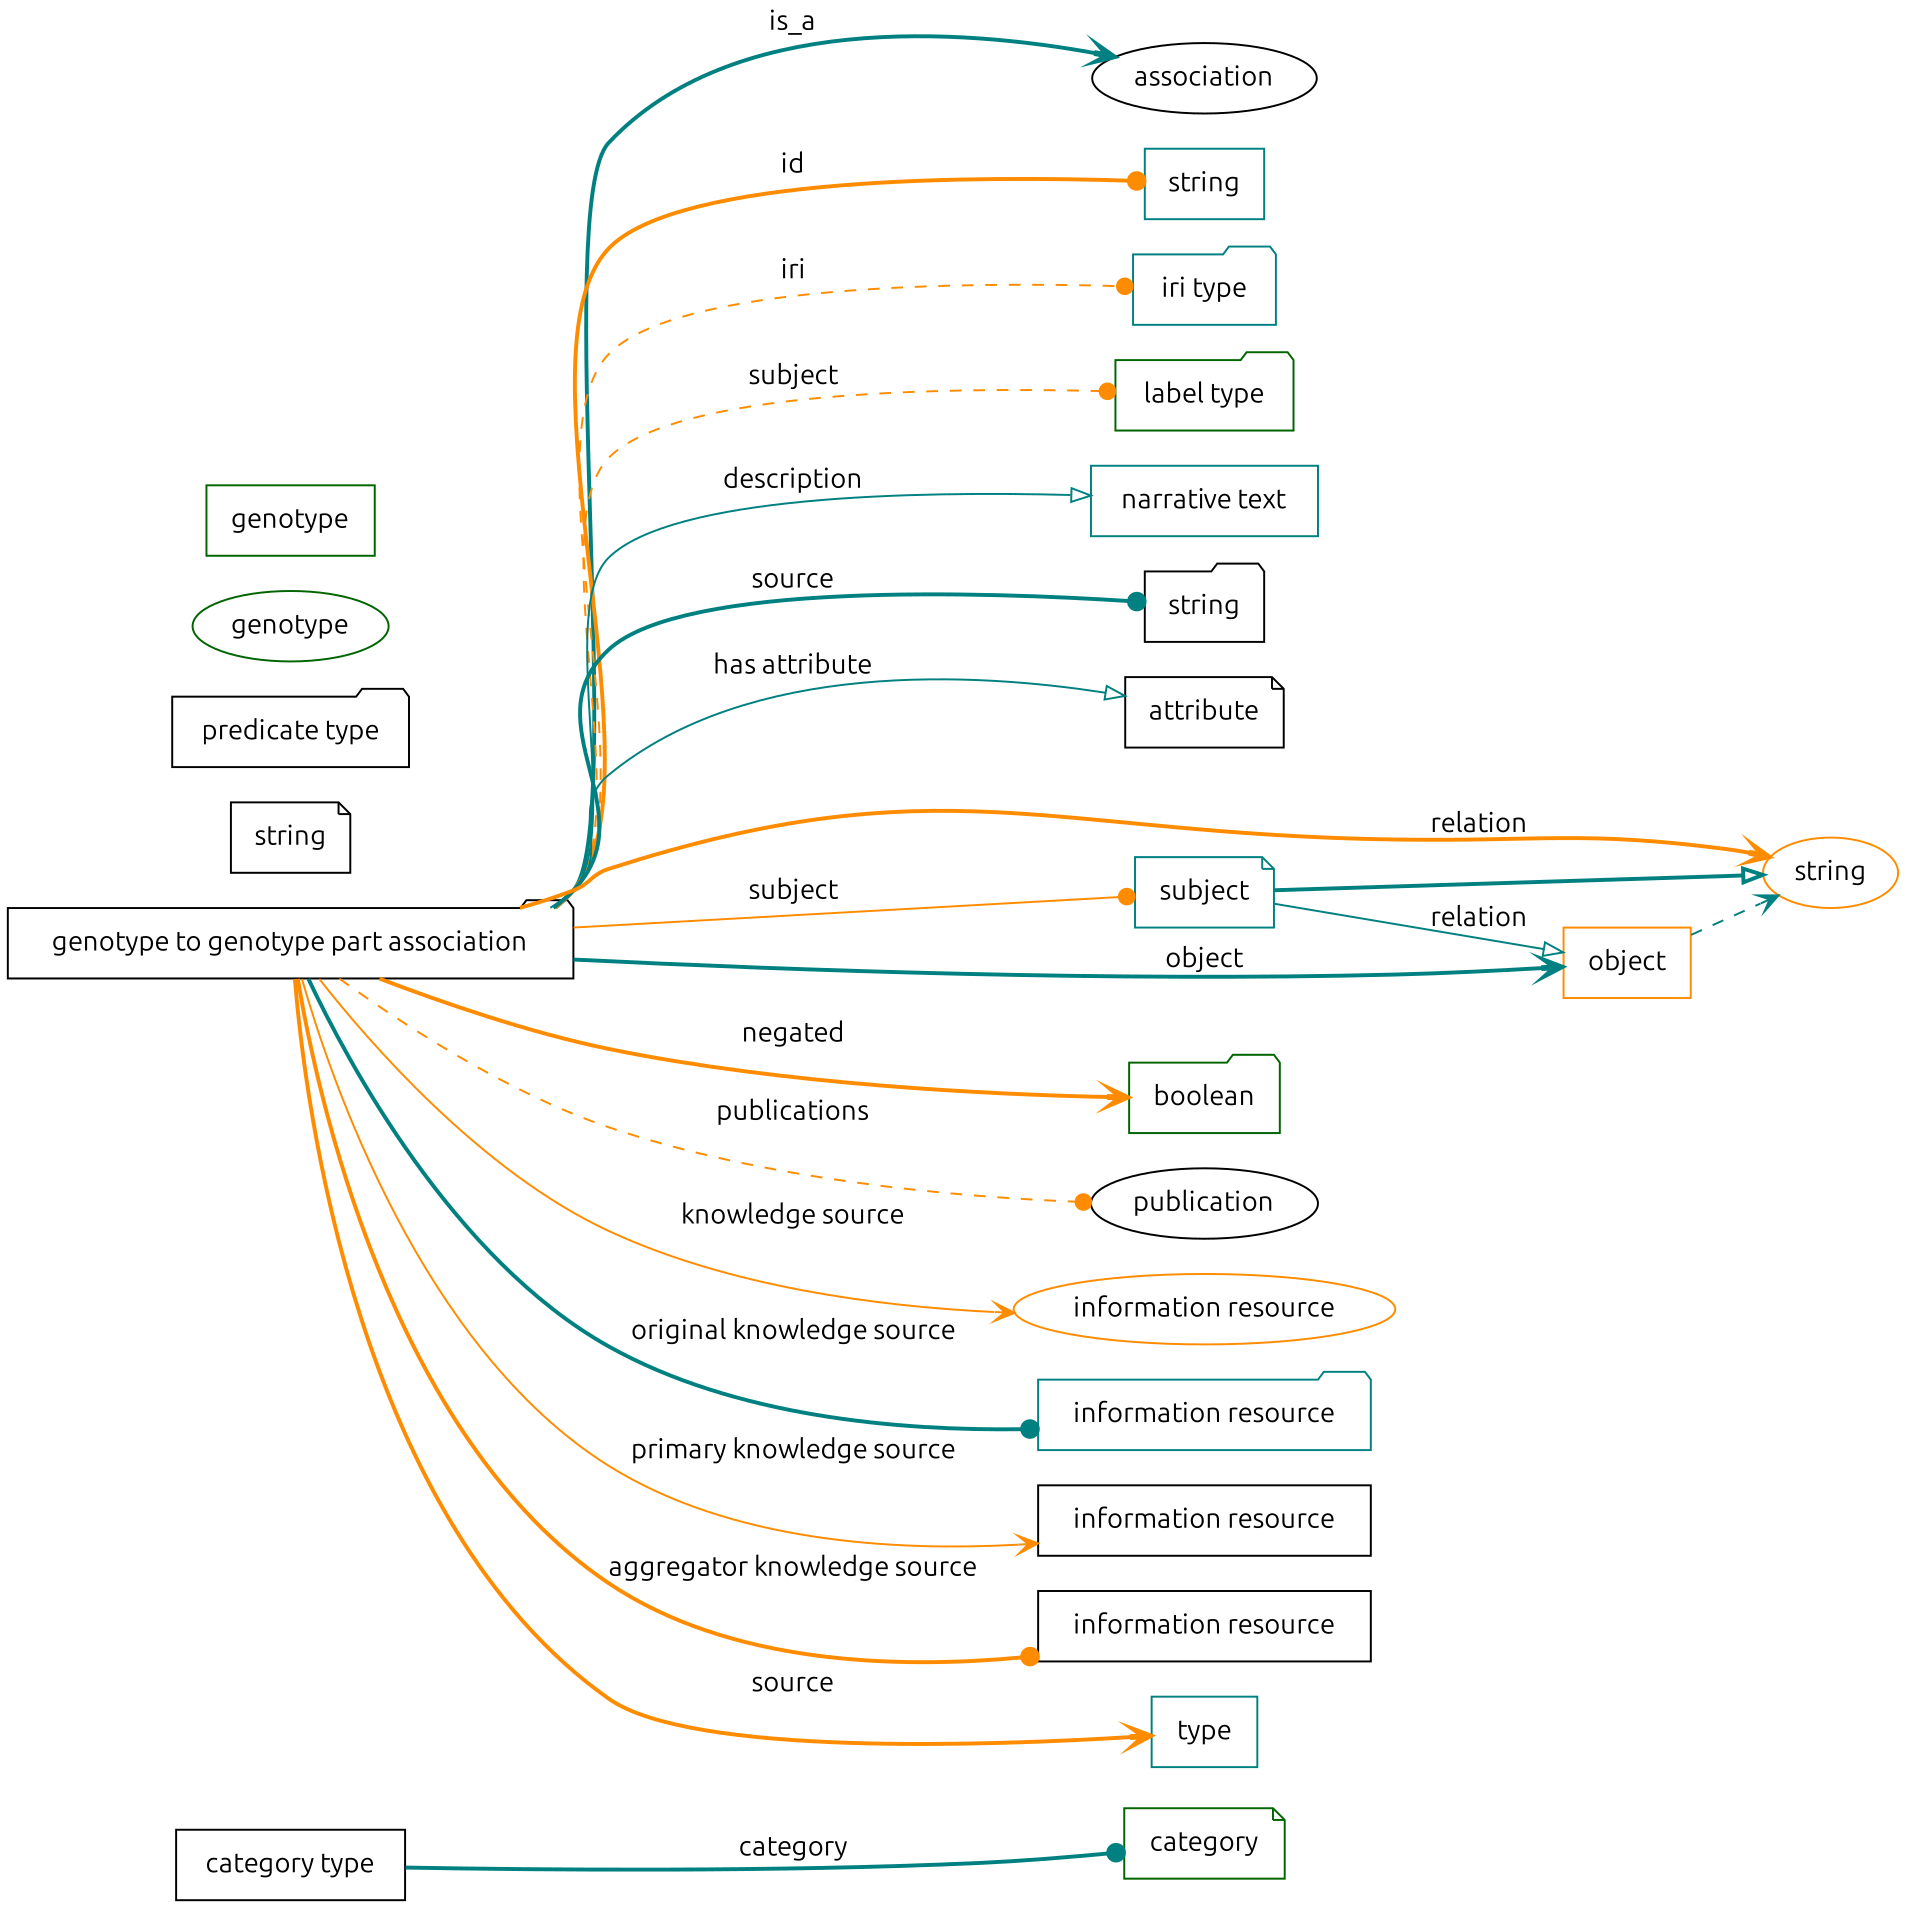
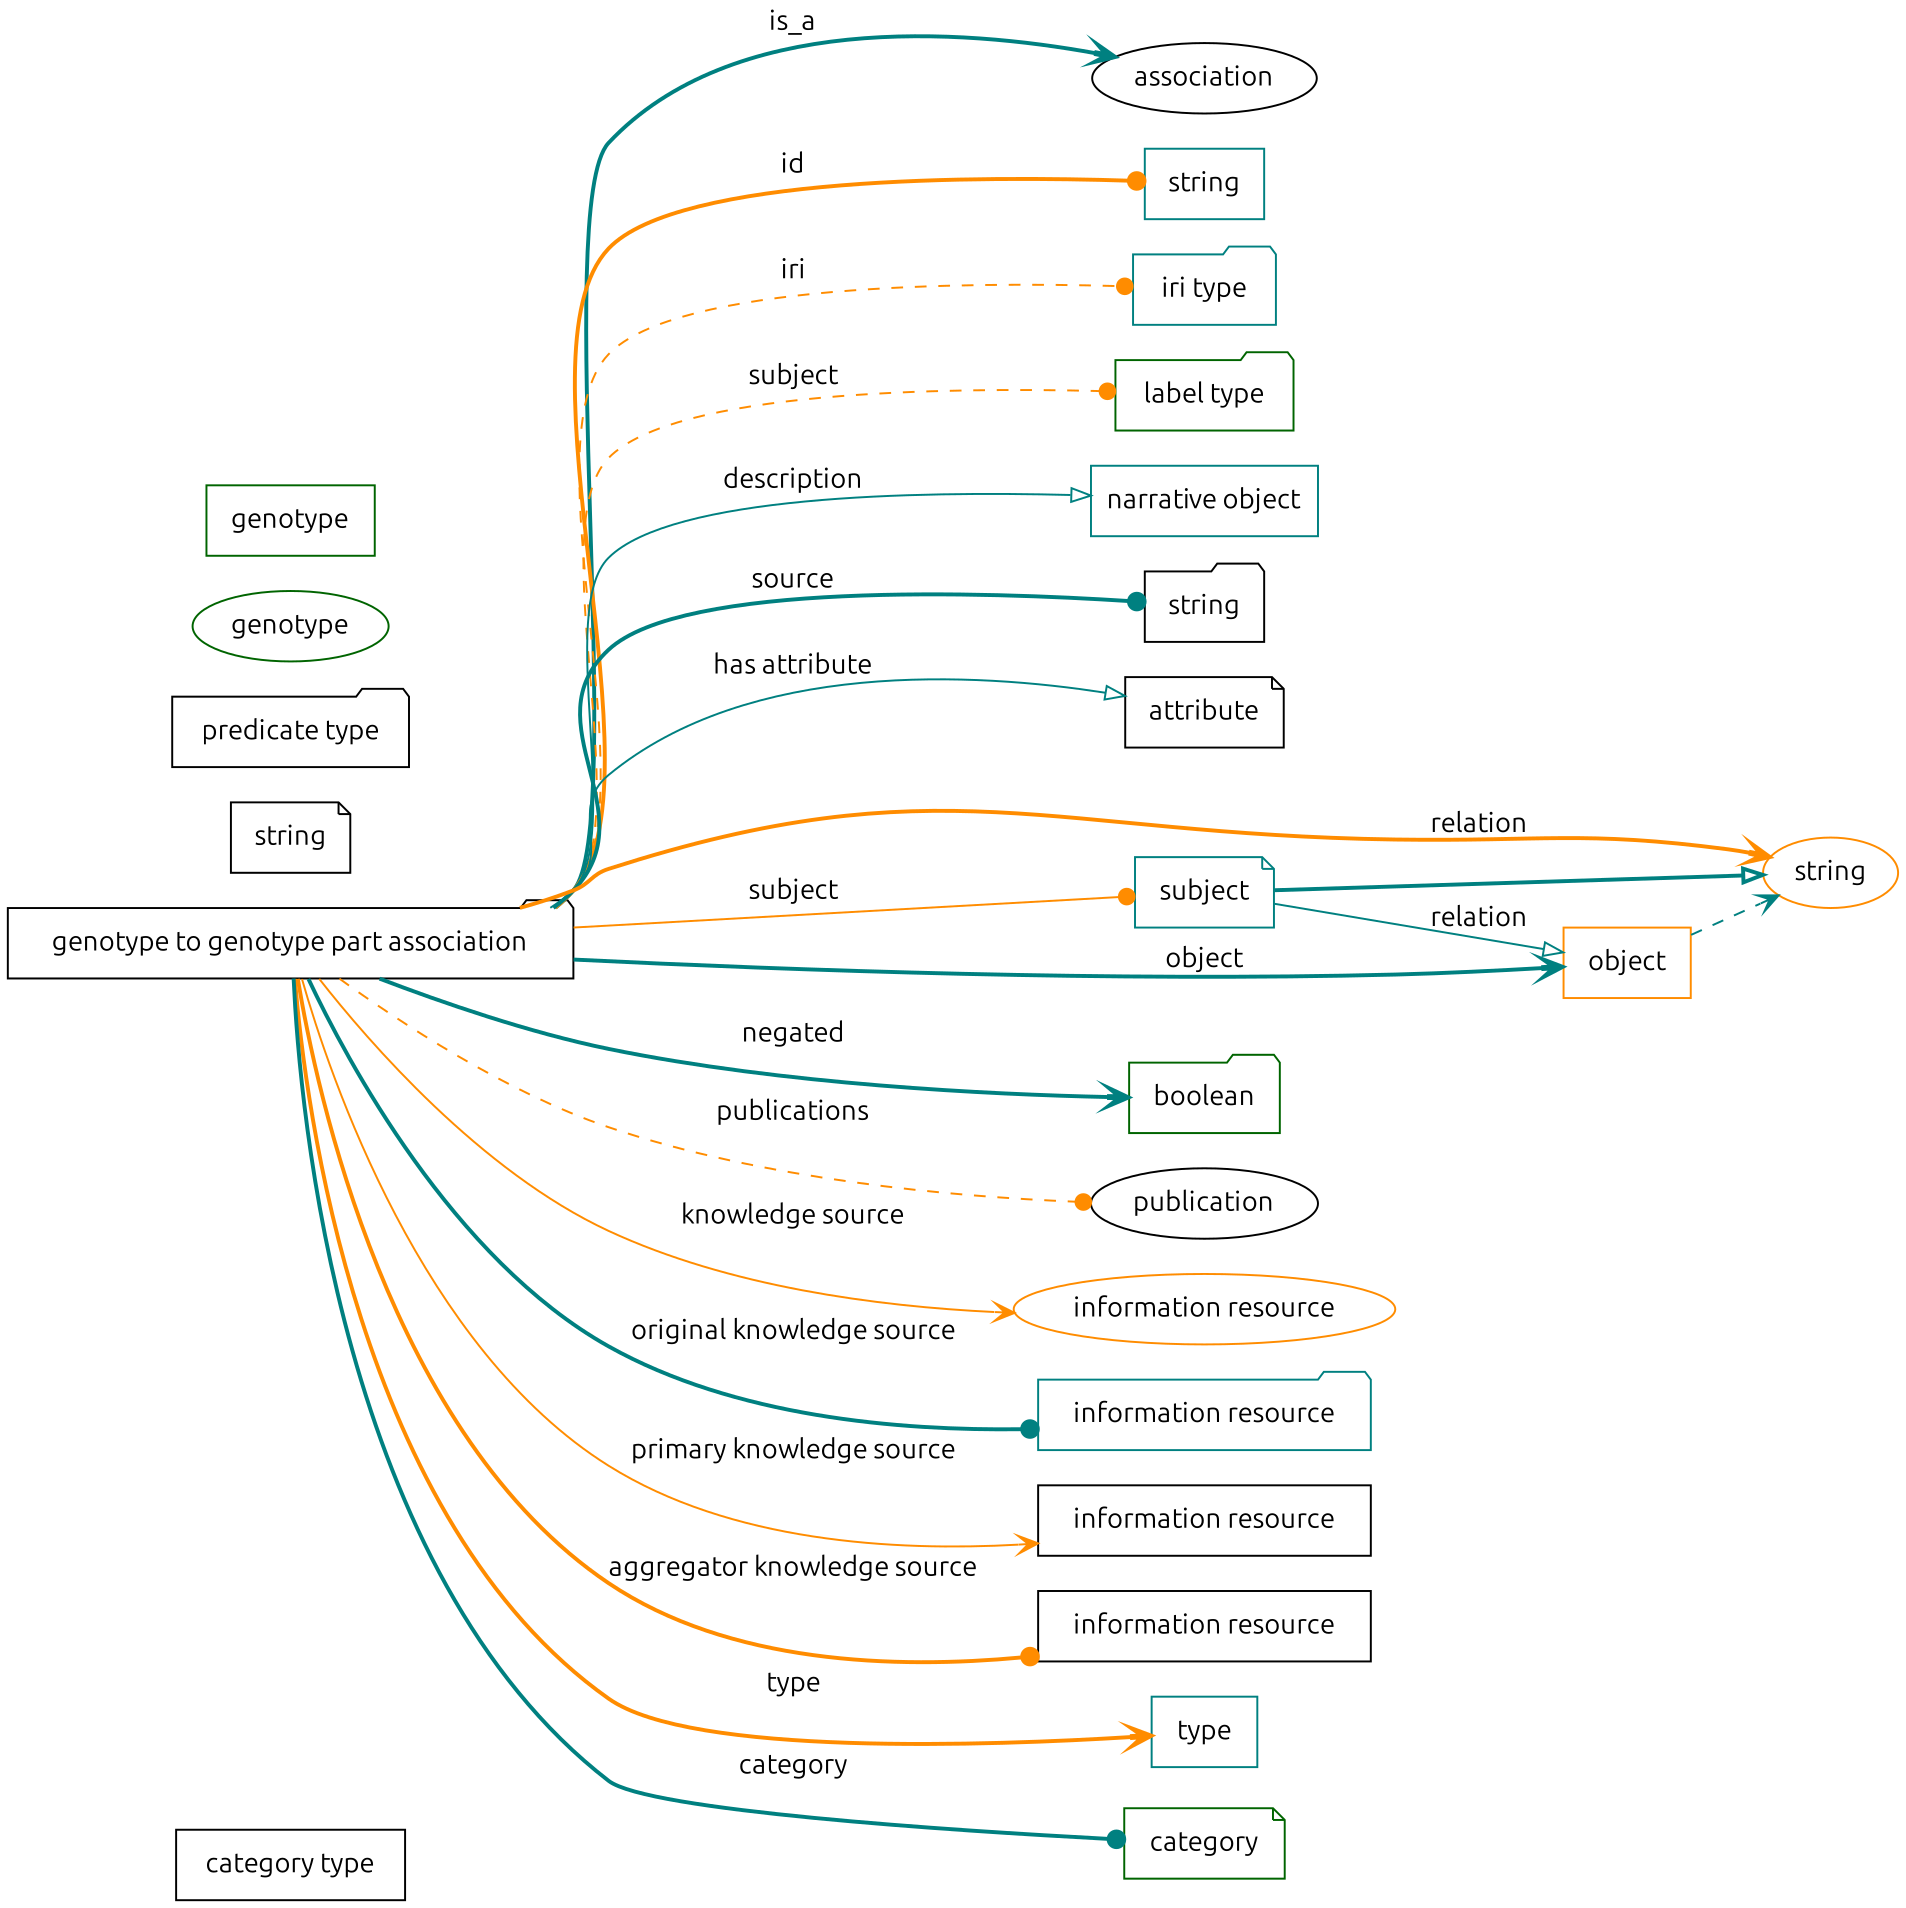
(1204, 501) -> (1204, 501)
(738, 1070) -> (738, 1070)
(794, 1684) -> (794, 1684)
(757, 1869) -> (482, 1639)
